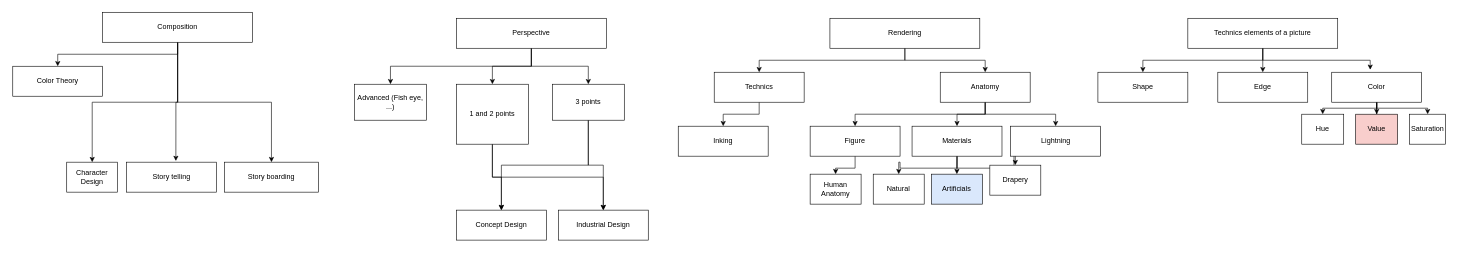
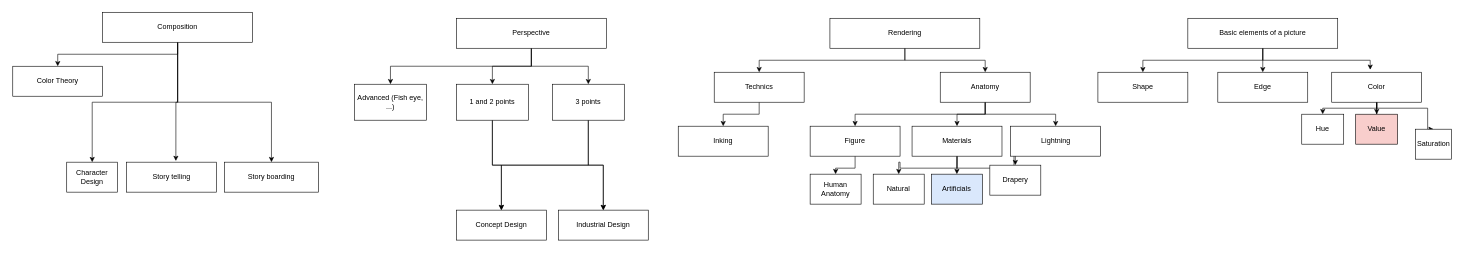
(1263, 33) -> (1263, 33)
(492, 114) -> (492, 102)
(1428, 129) -> (1434, 144)
